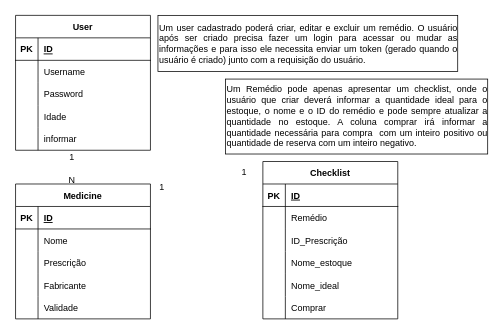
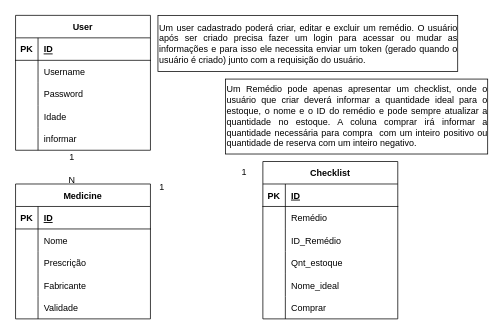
(323, 241) -> (315, 241)
(321, 263) -> (319, 263)
